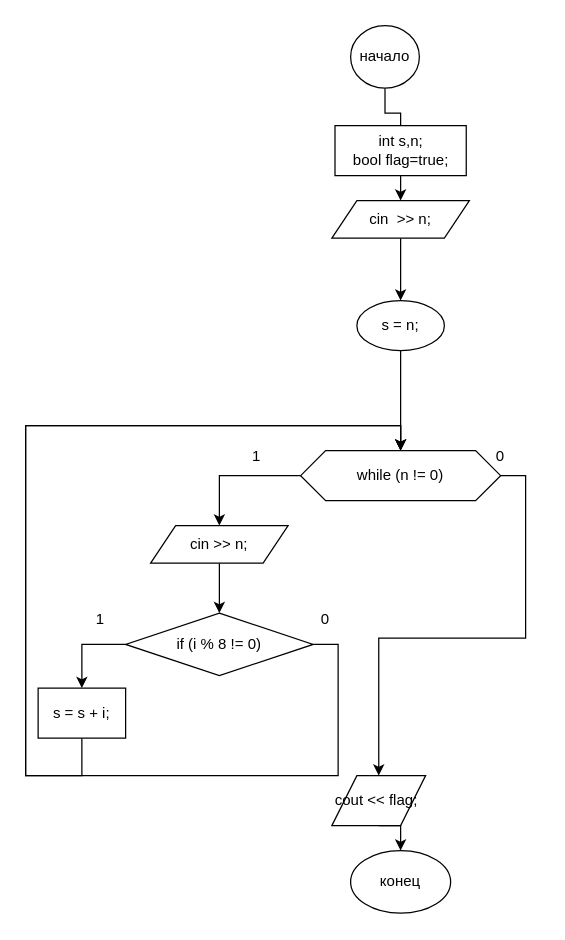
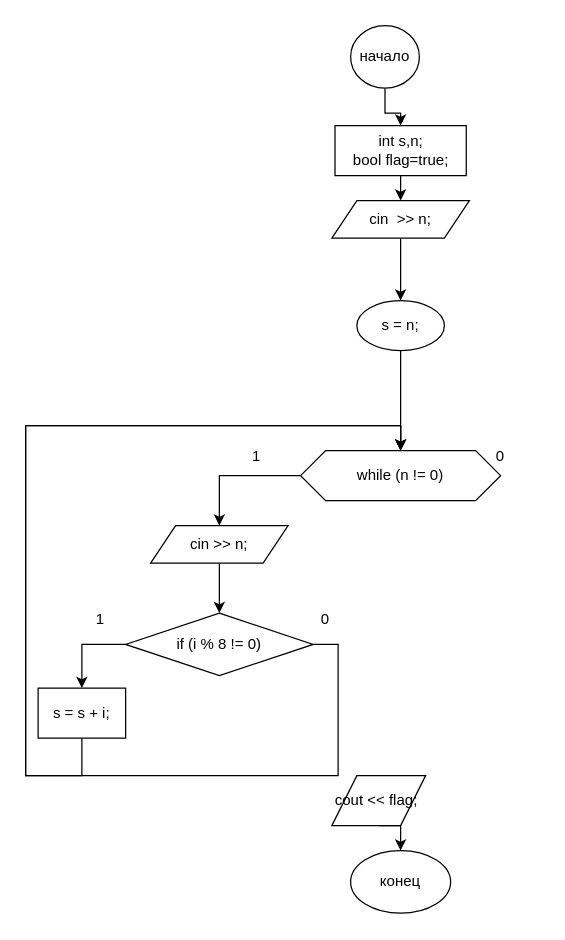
(401, 114) -> (399, 113)
(481, 638) -> none
